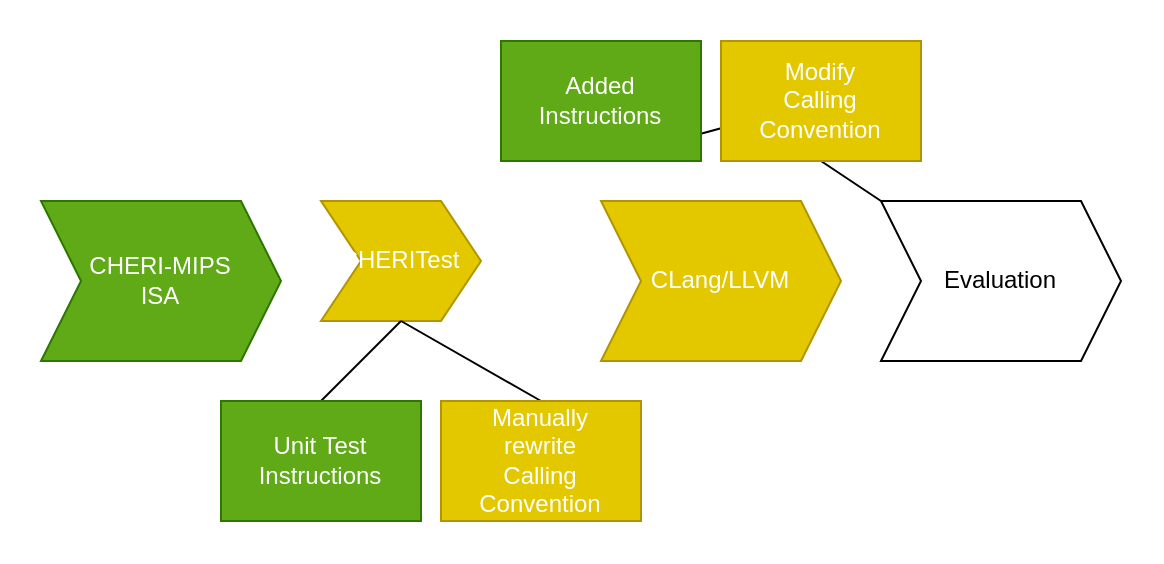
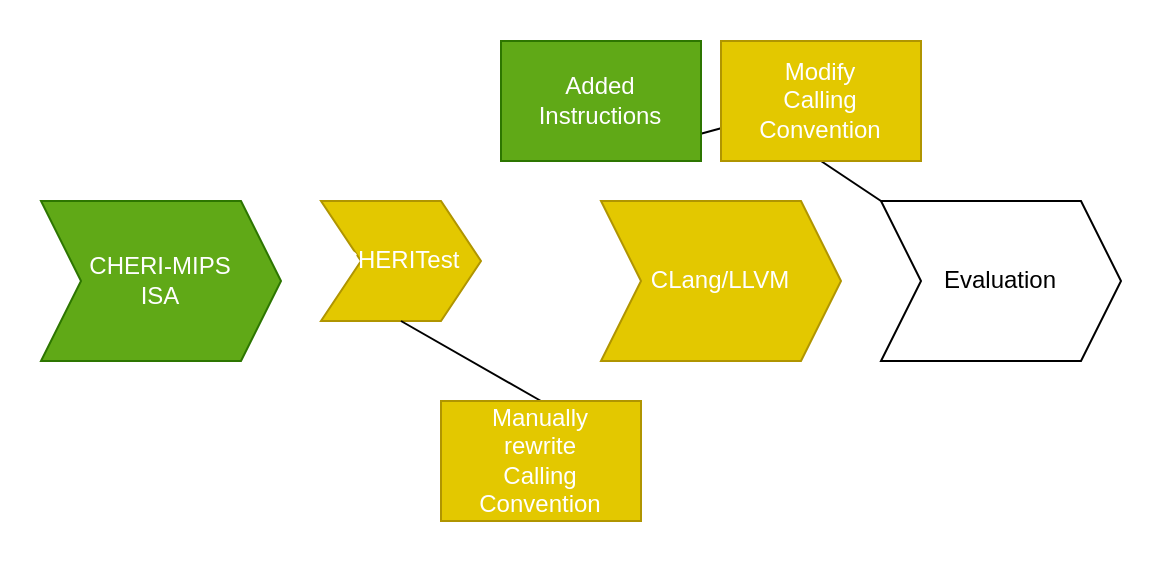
(360, 362) -> none
(321, 461) -> none
